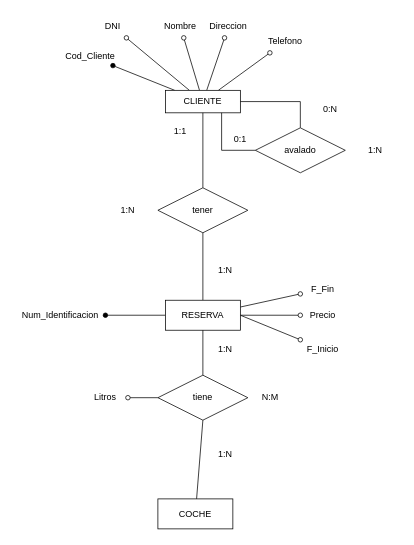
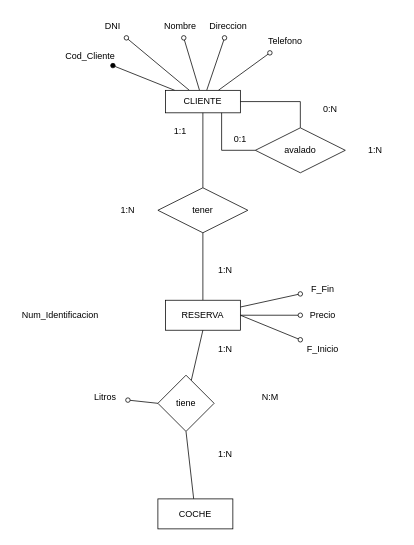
(137, 315) -> none
(203, 398) -> (186, 404)
